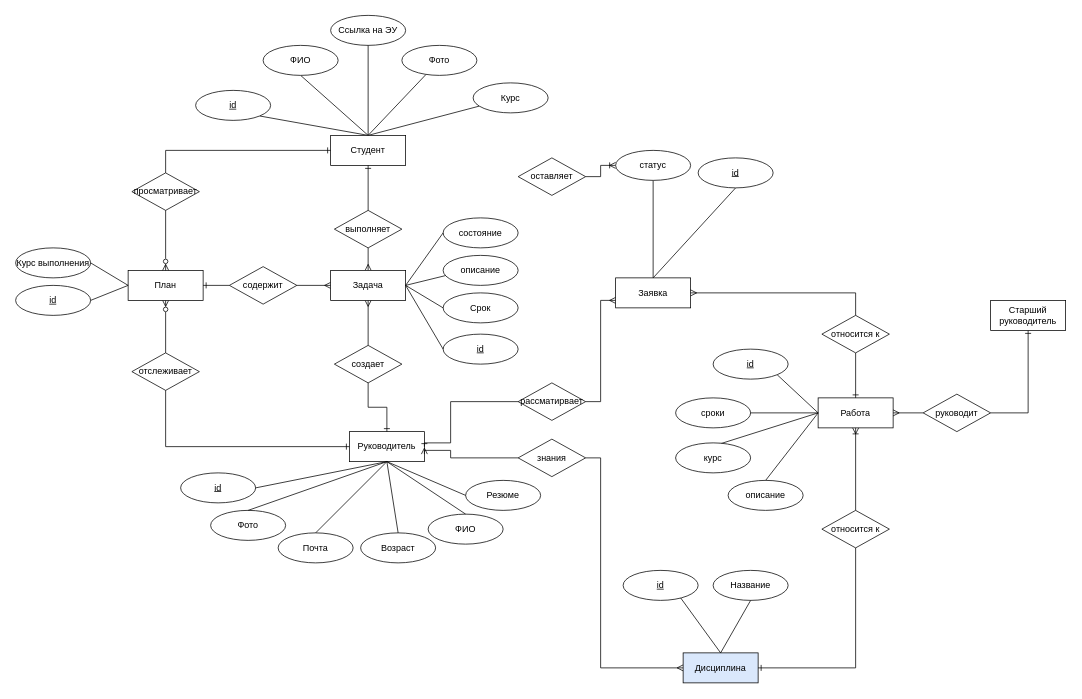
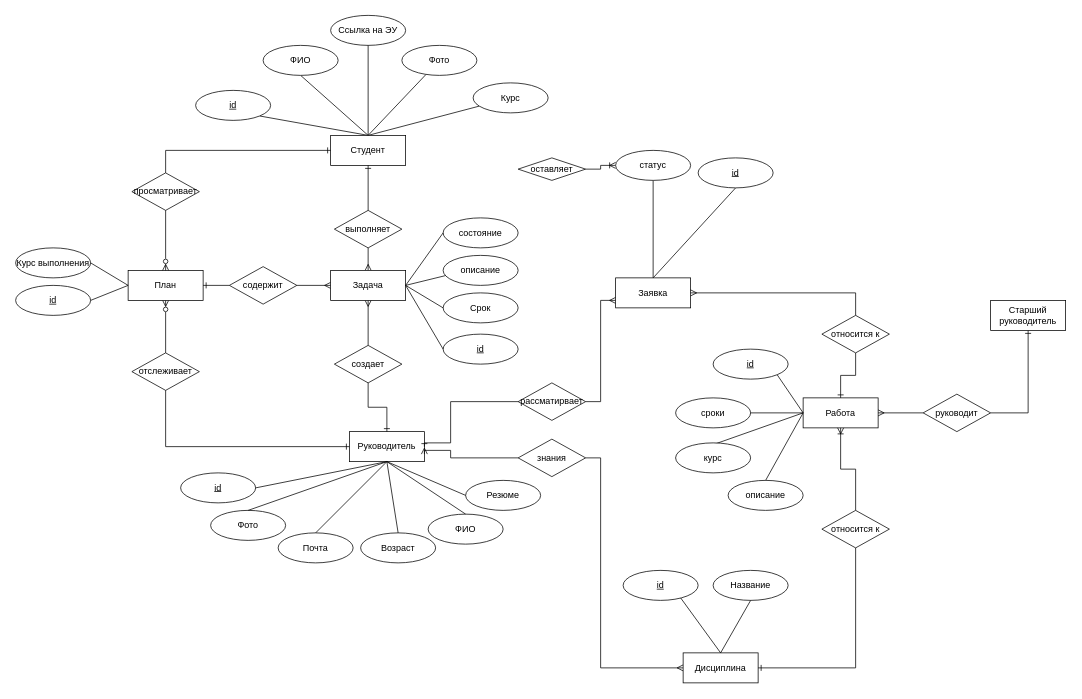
(552, 177) -> (552, 169)
(855, 413) -> (840, 413)
(720, 668) -> (720, 668)
